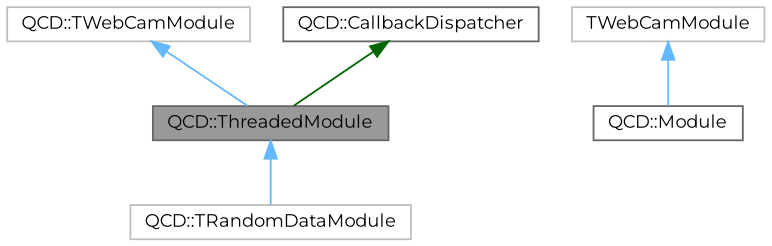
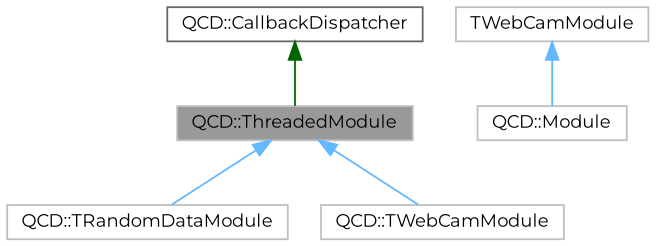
(207, 79) -> (376, 178)
(271, 123) -> (295, 123)
(668, 123) -> (552, 123)
